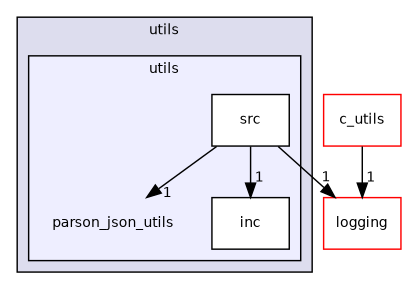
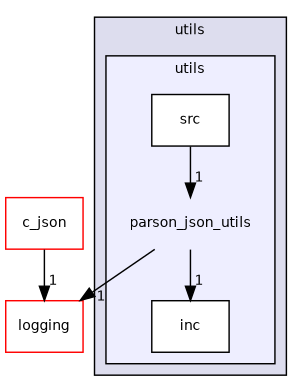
(362, 120) -> (44, 223)
(292, 159) -> (124, 271)
(251, 165) -> (190, 268)
